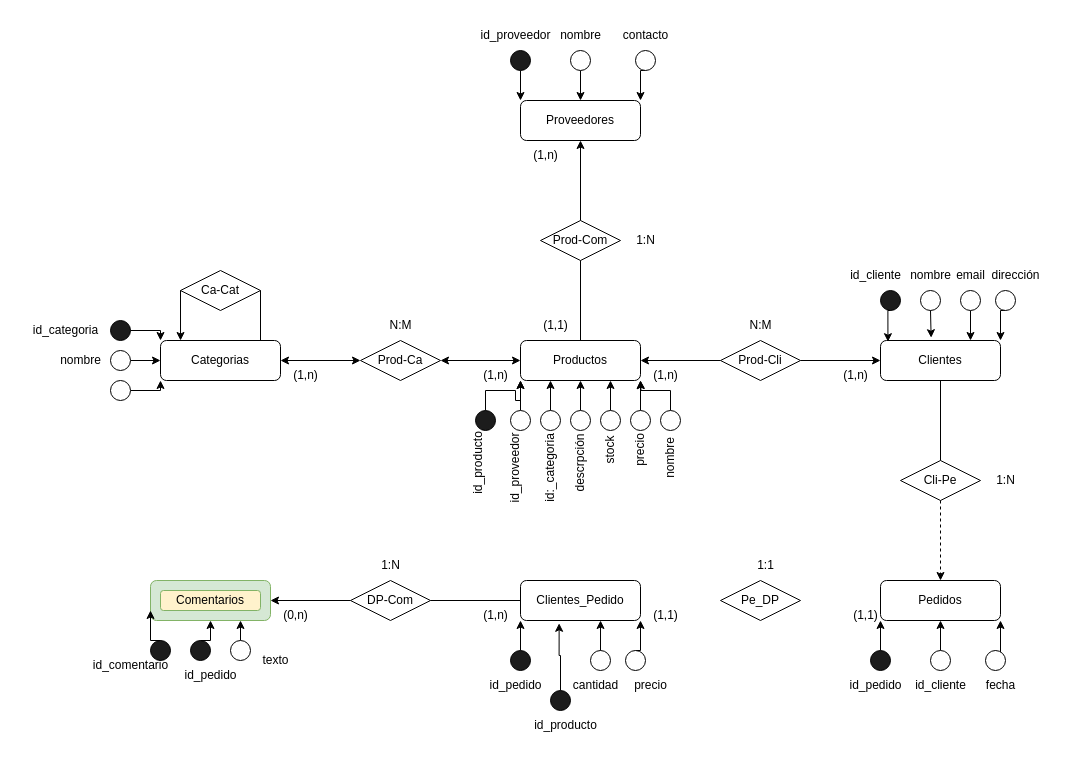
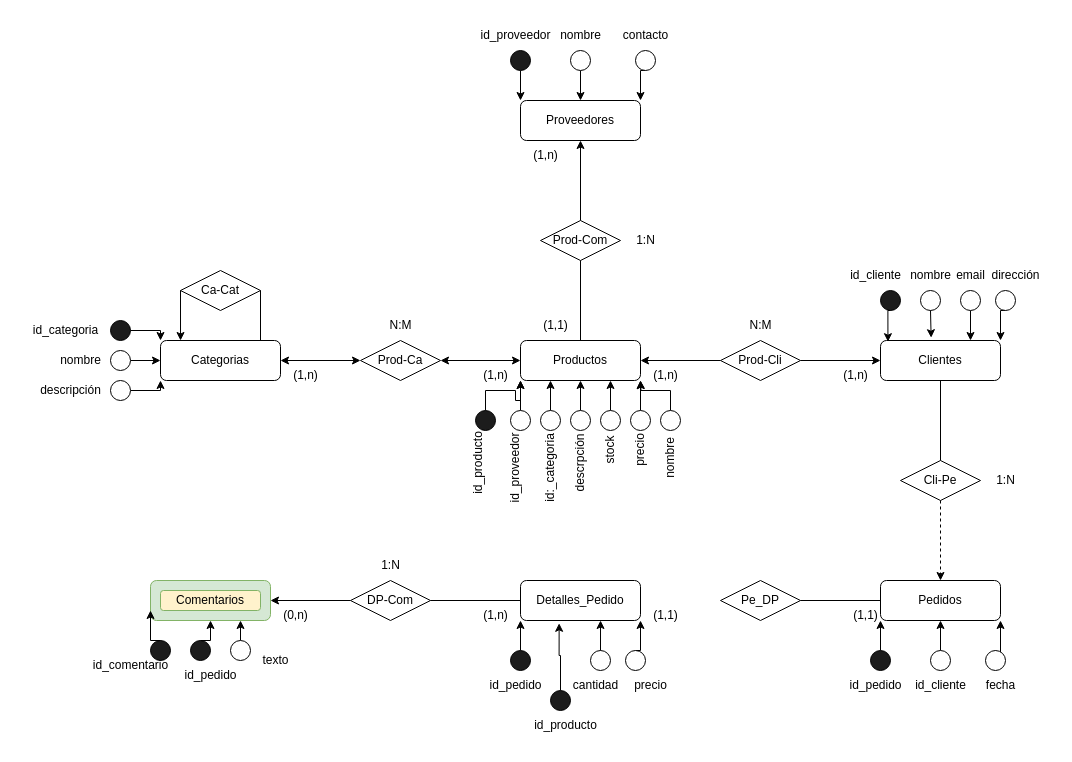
none -> (71, 391)
(766, 566) -> none
(581, 601) -> (581, 601)
none -> (841, 601)
